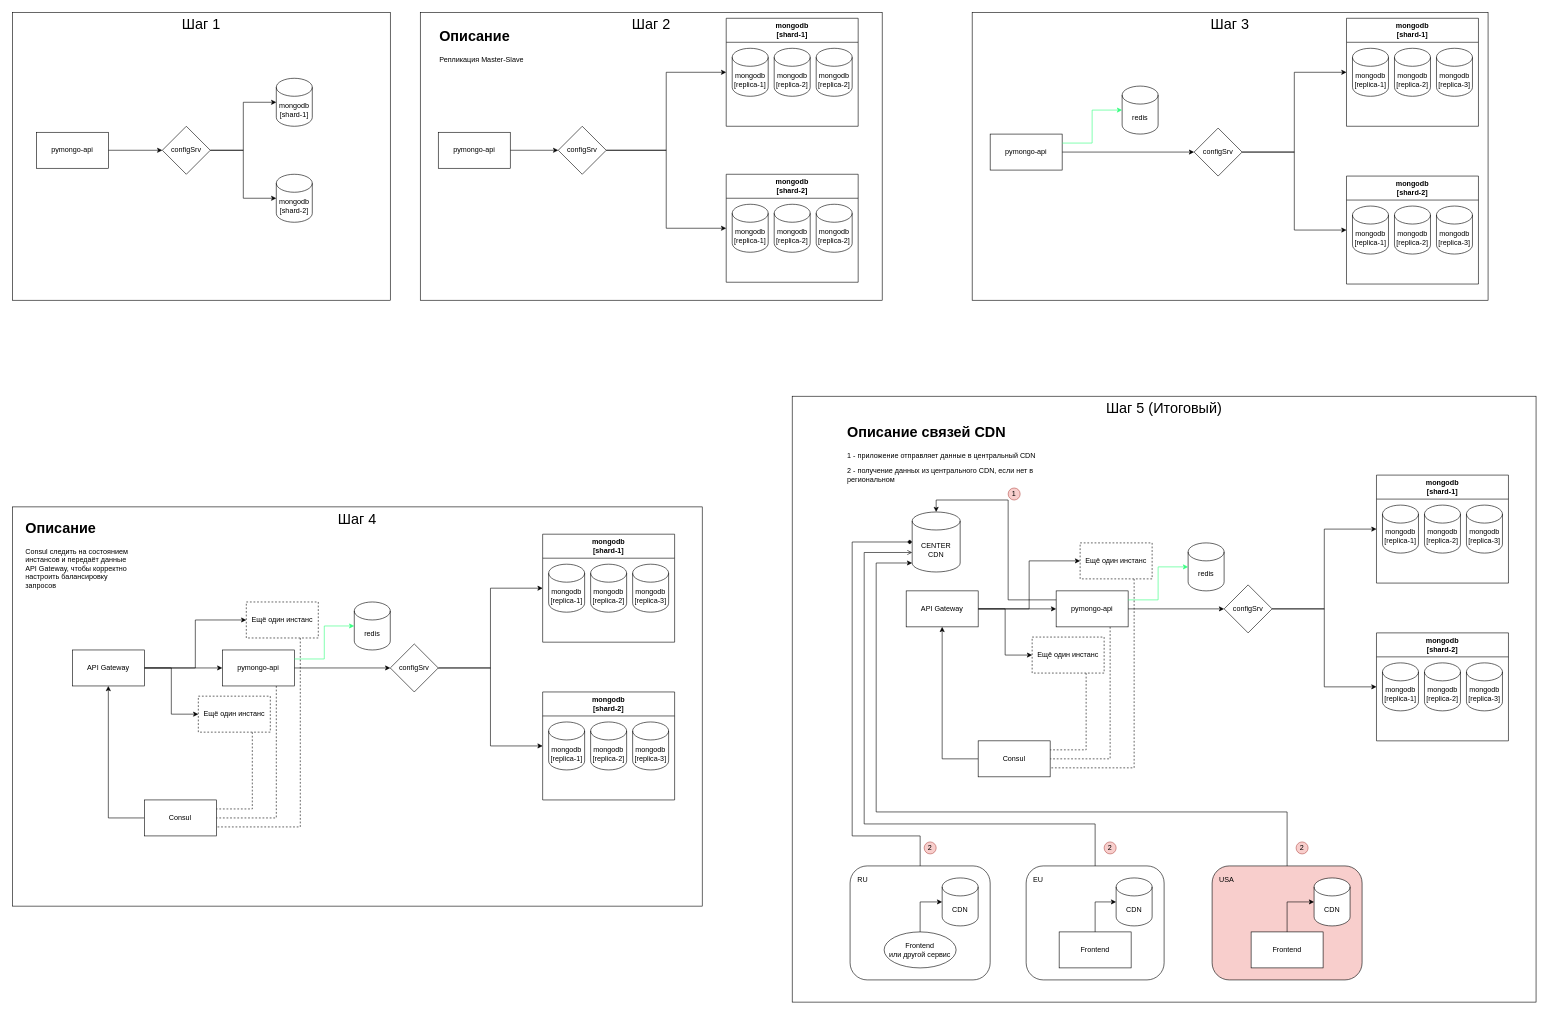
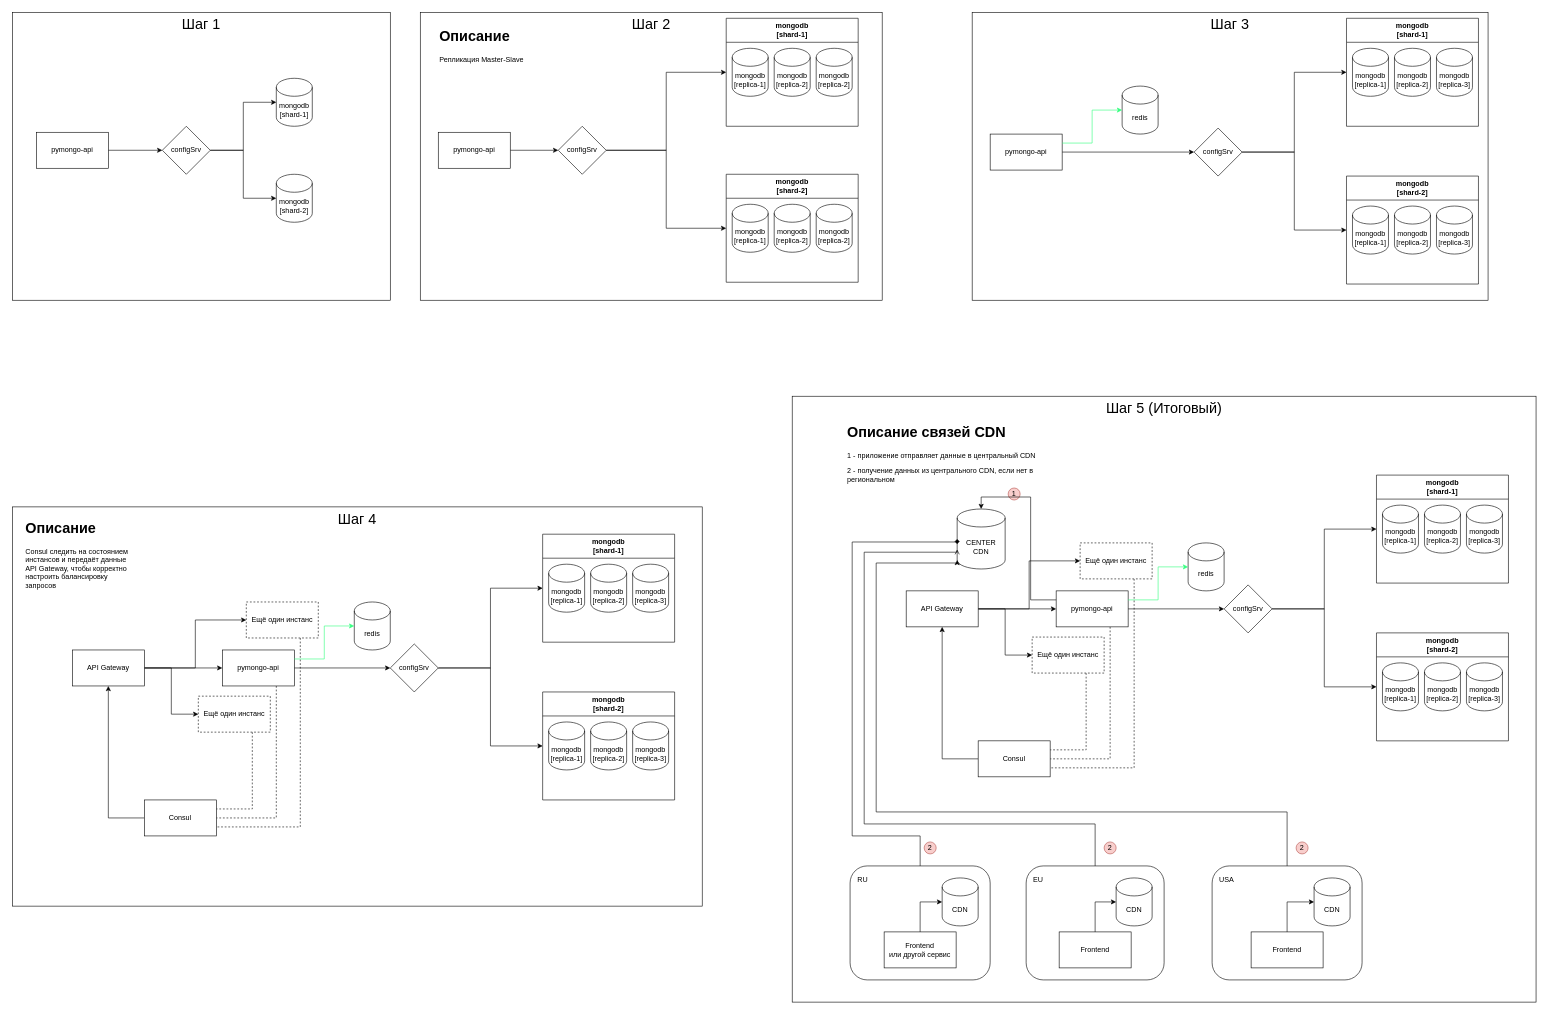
(936, 542) -> (981, 539)
(1287, 923) -> (1287, 923)
(920, 950) -> (920, 950)
